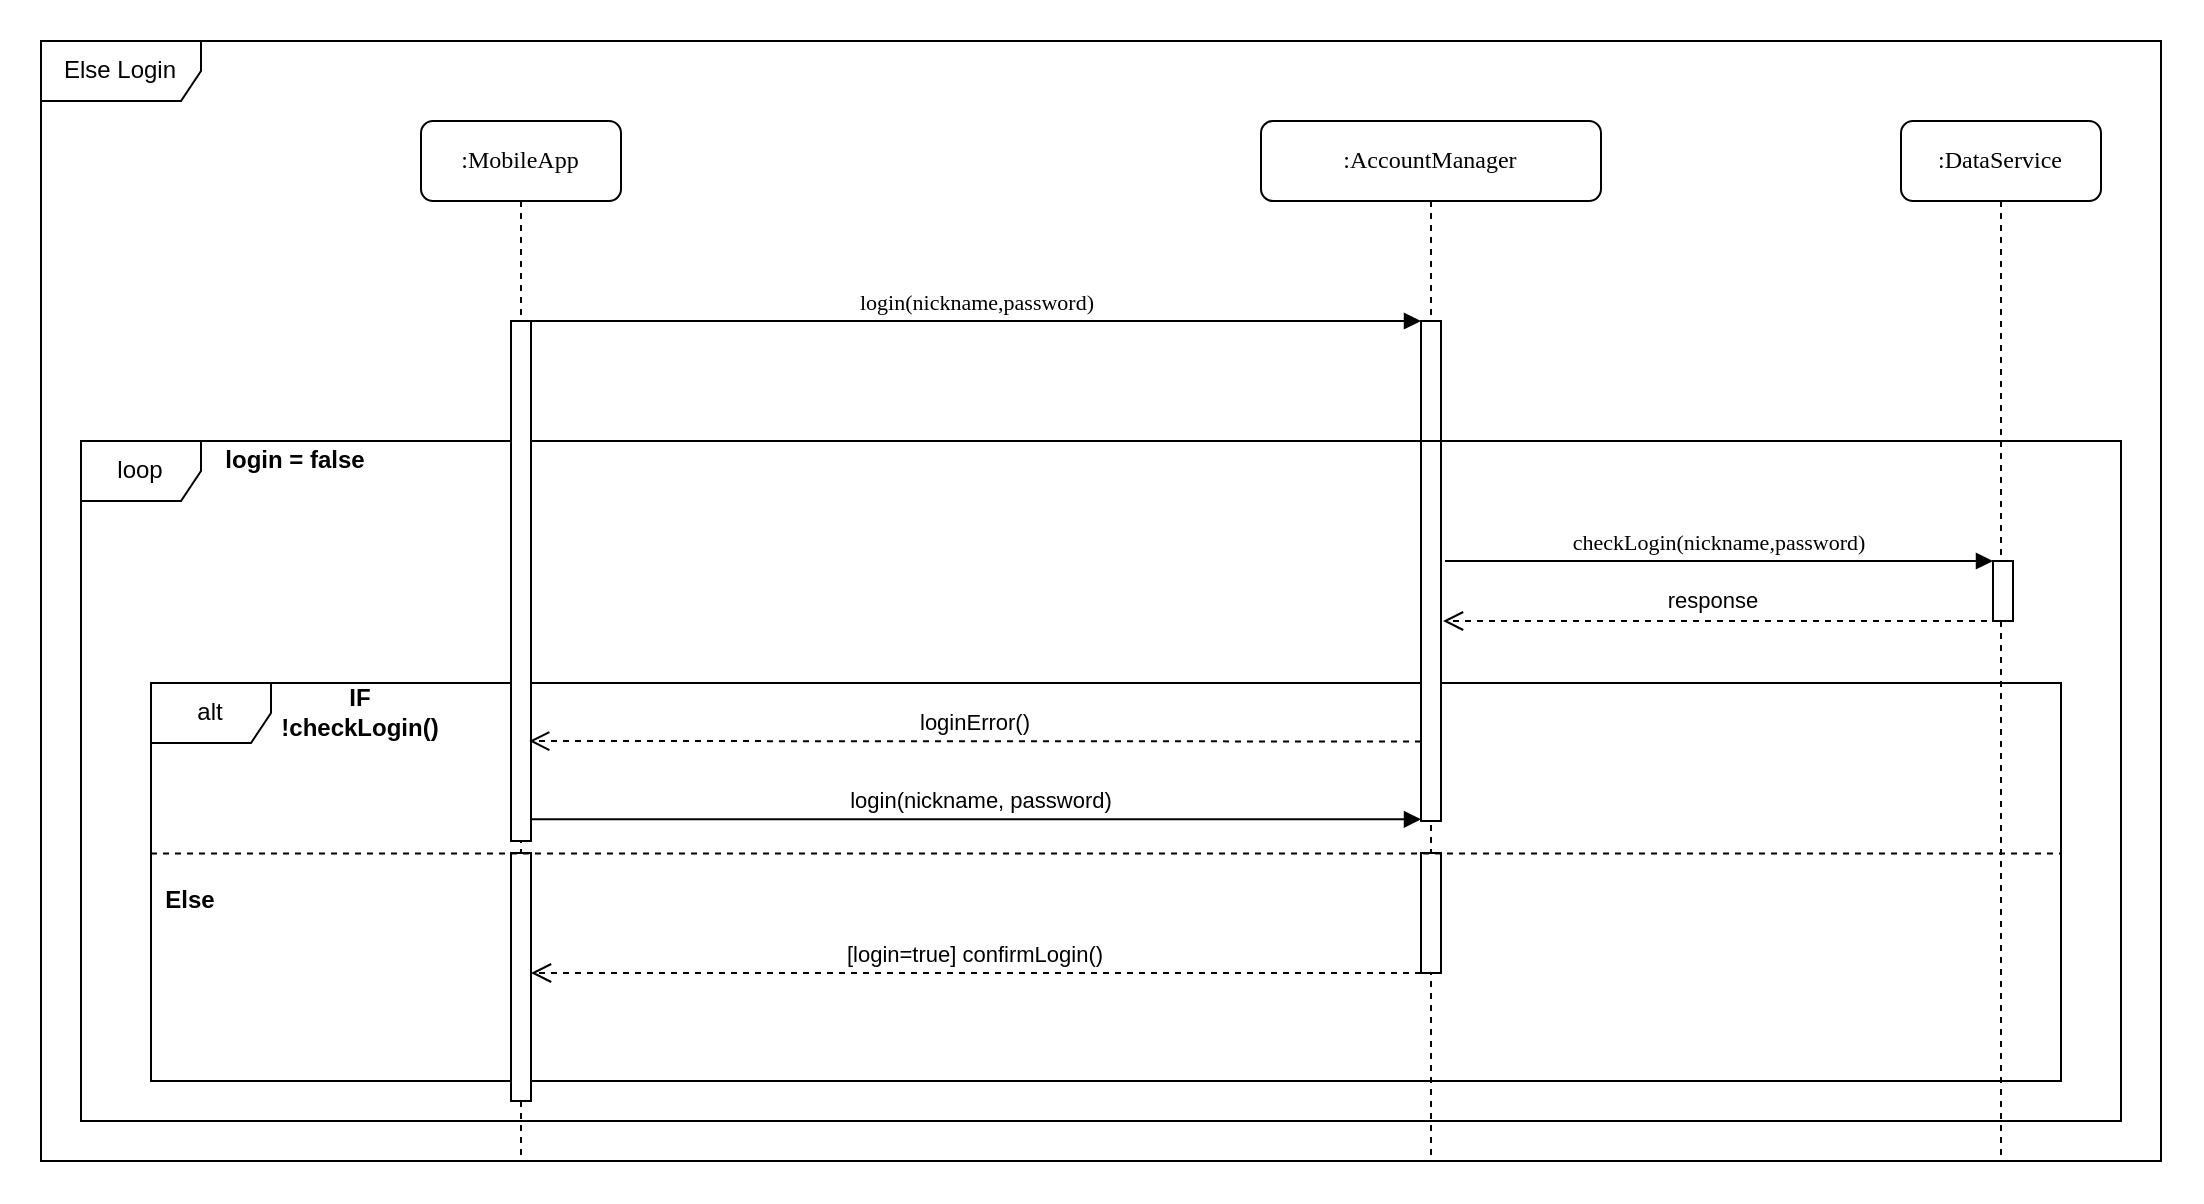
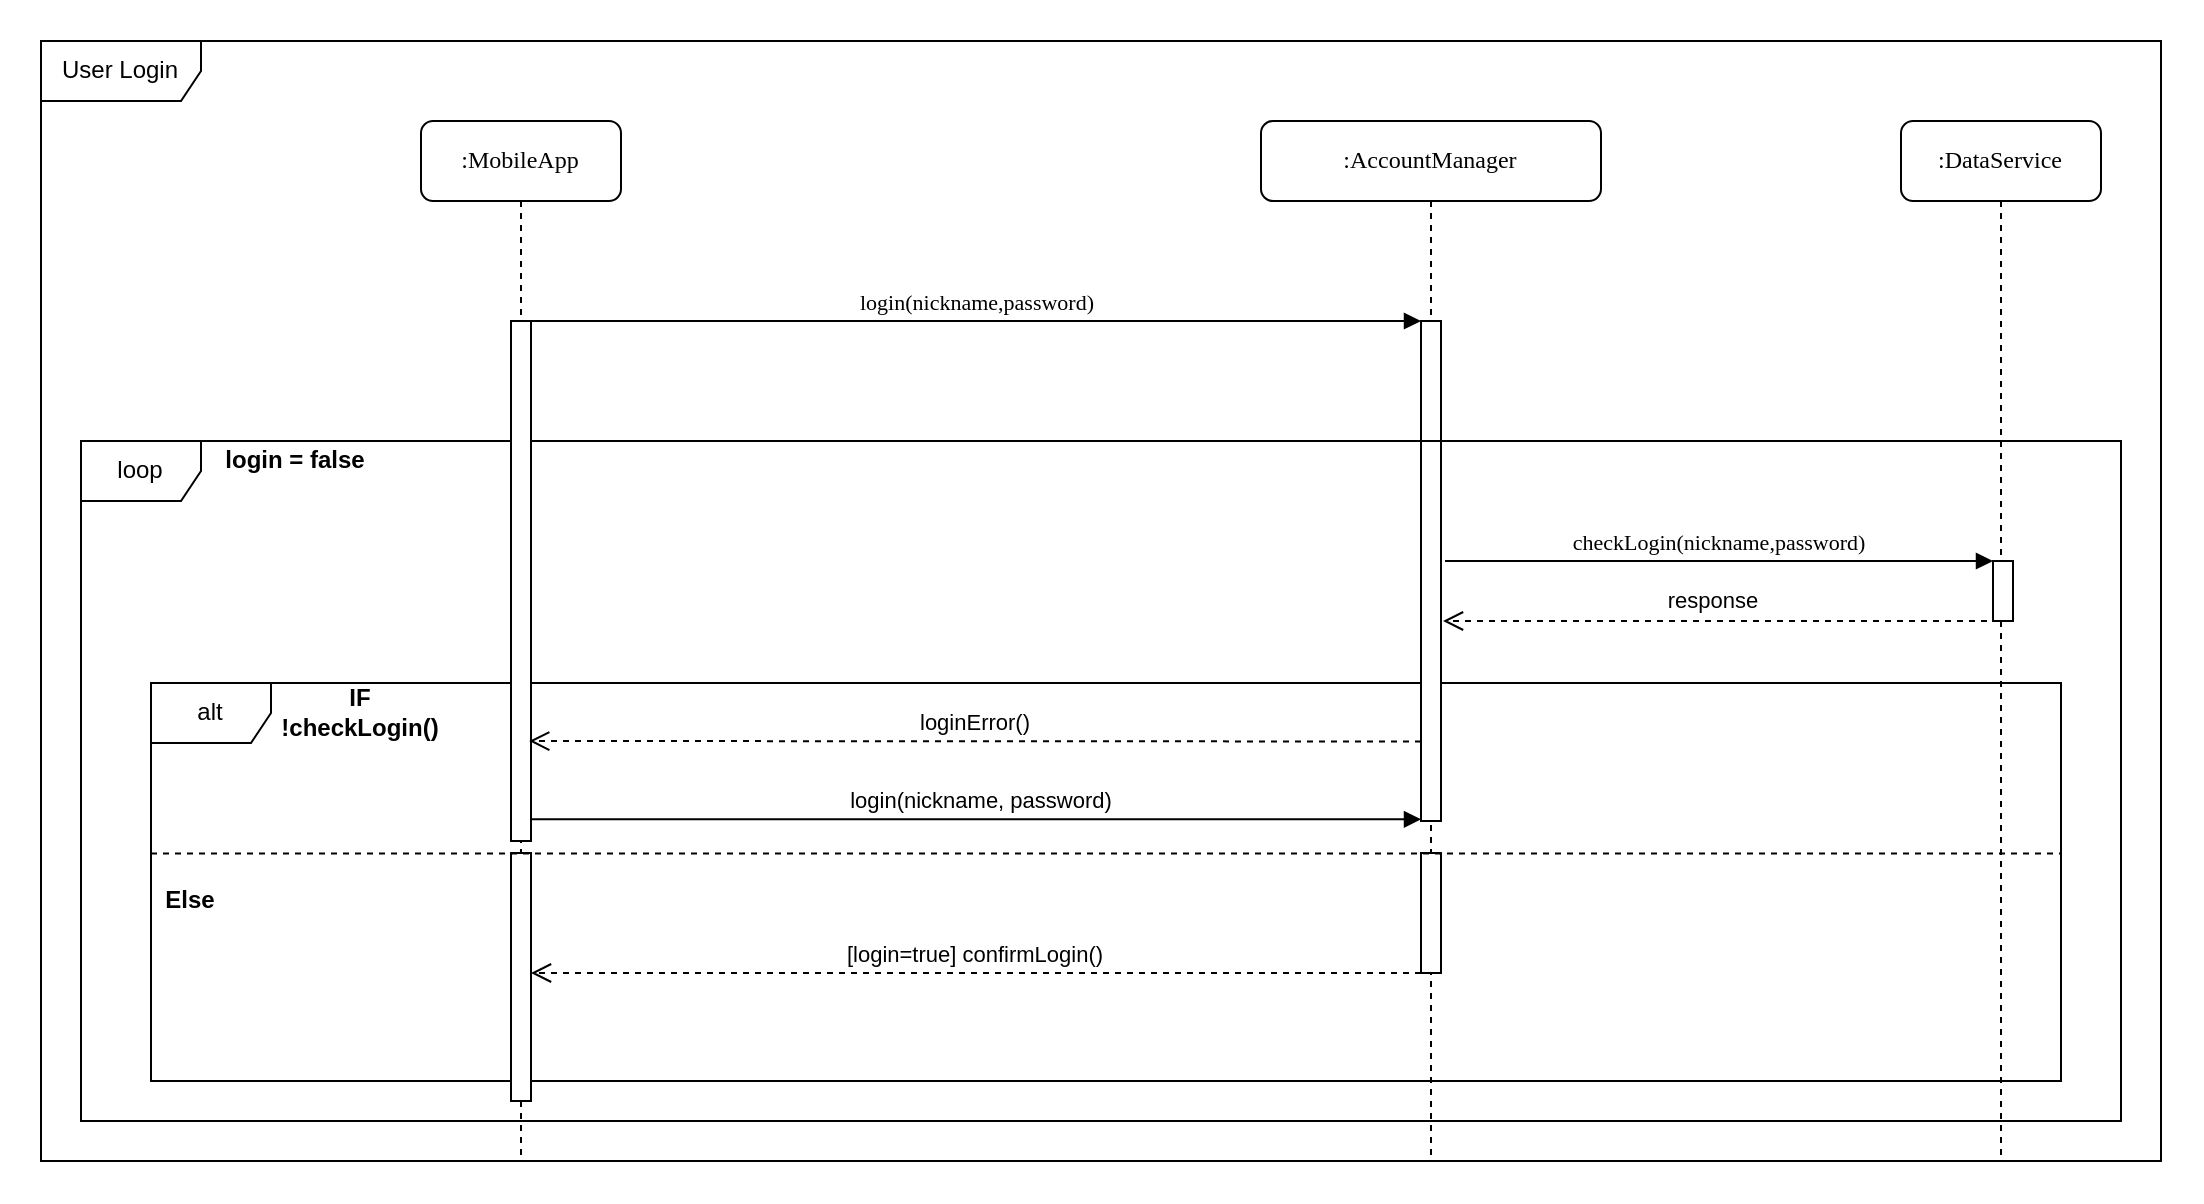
(121, 71) -> (121, 71)
